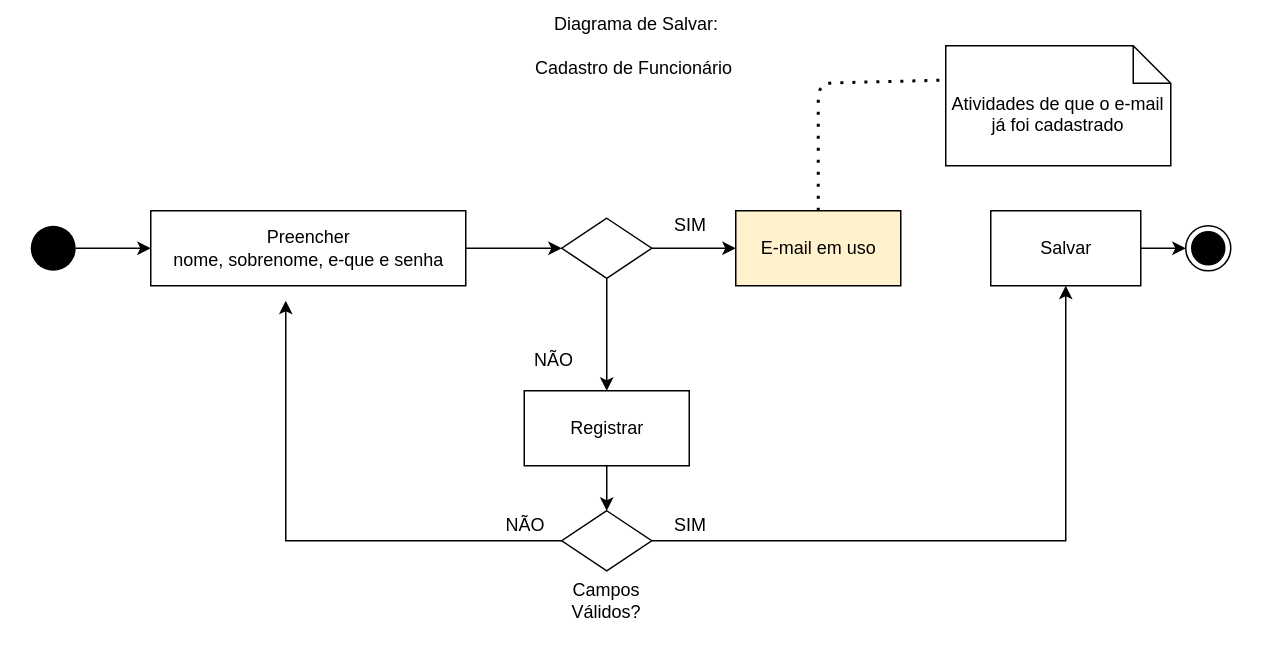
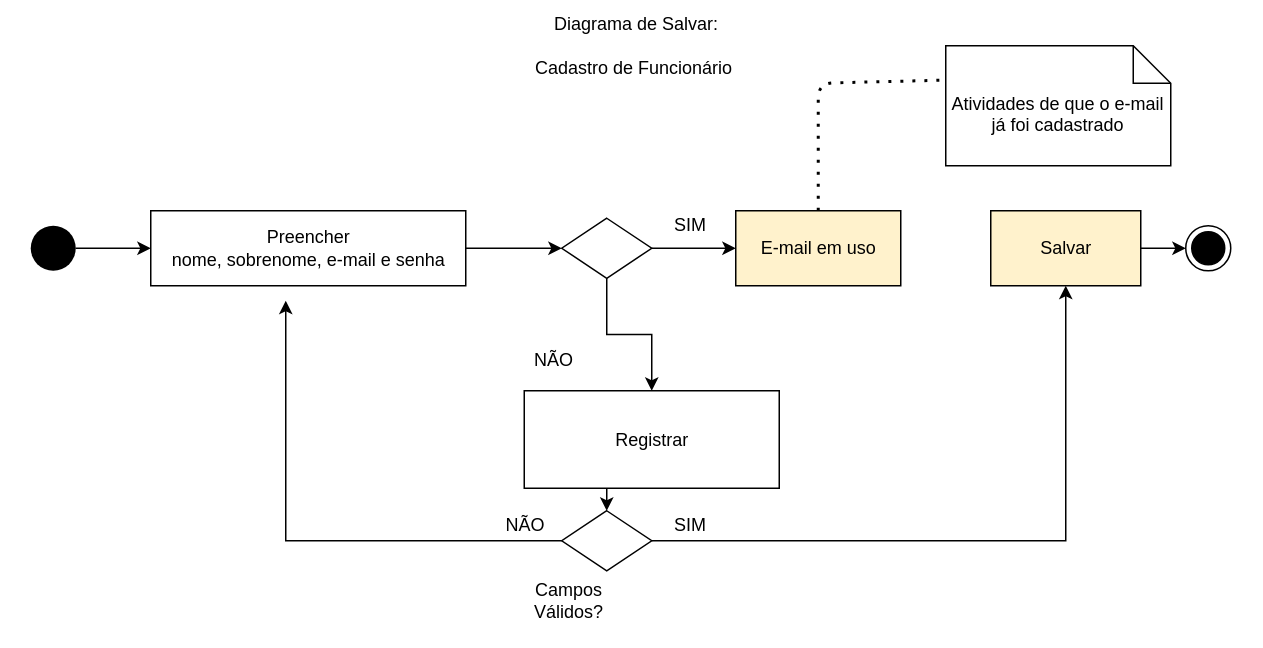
(309, 248) -> (309, 248)
(1066, 248) -> (1066, 248)
(607, 428) -> (652, 440)
(607, 601) -> (569, 601)
